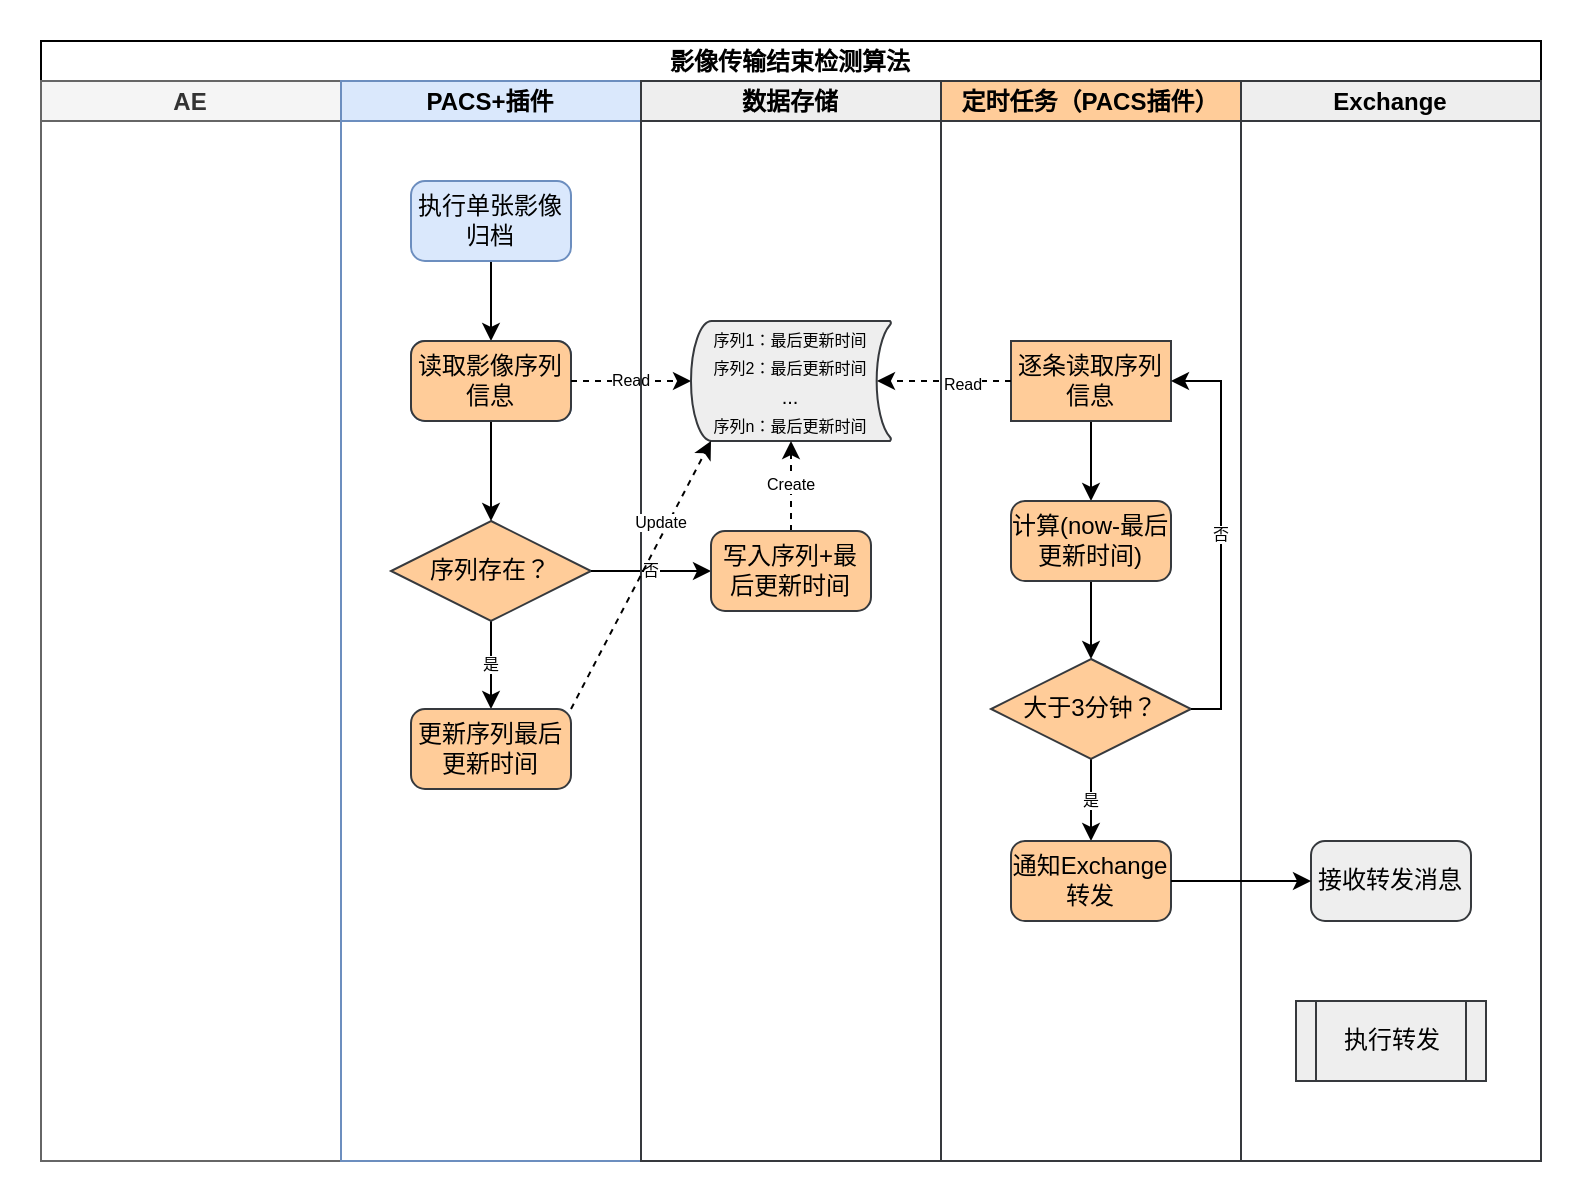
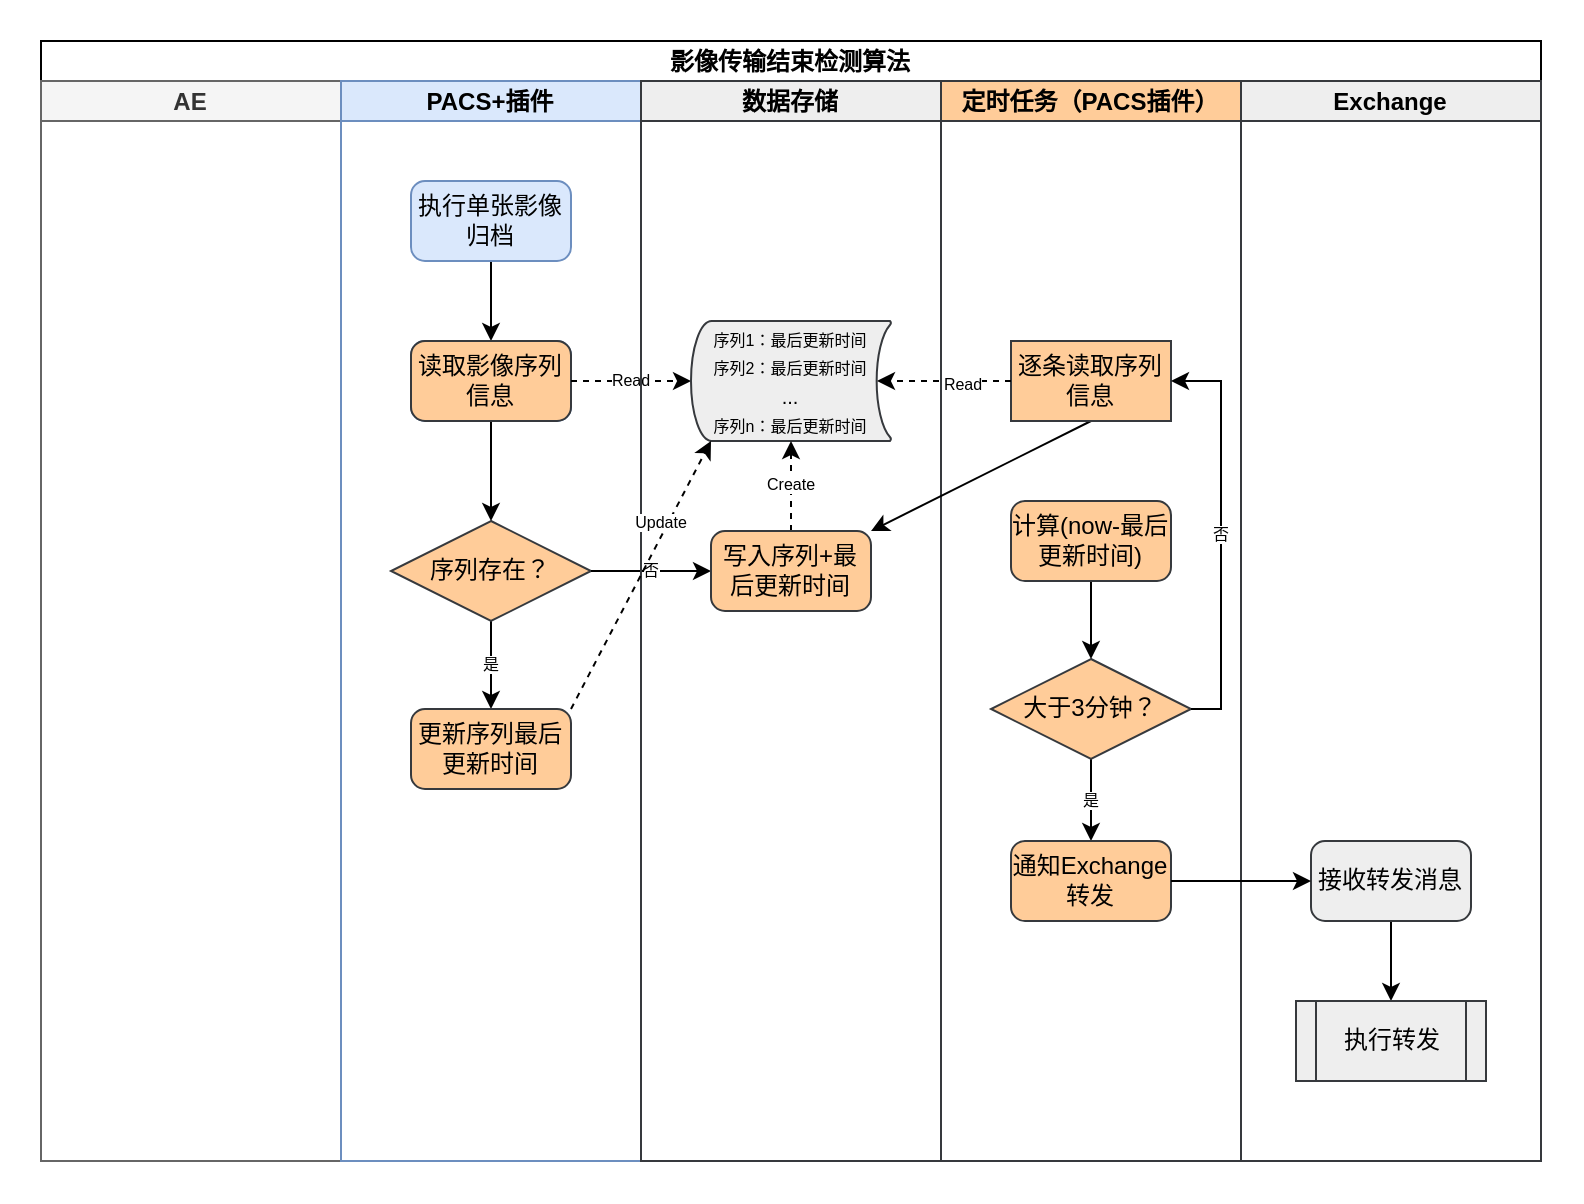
(1091, 454) -> (1018, 457)
none -> (1391, 954)
